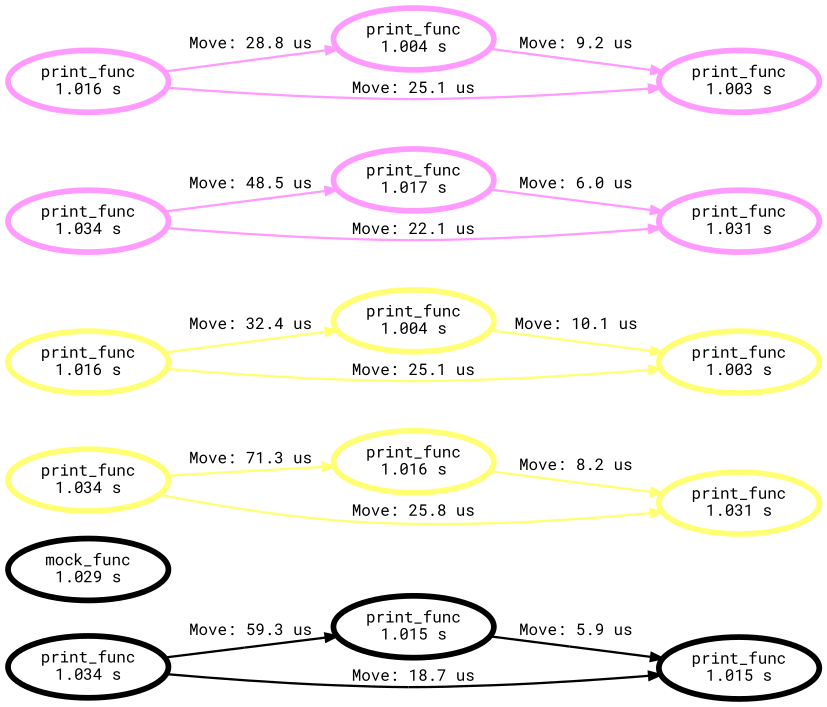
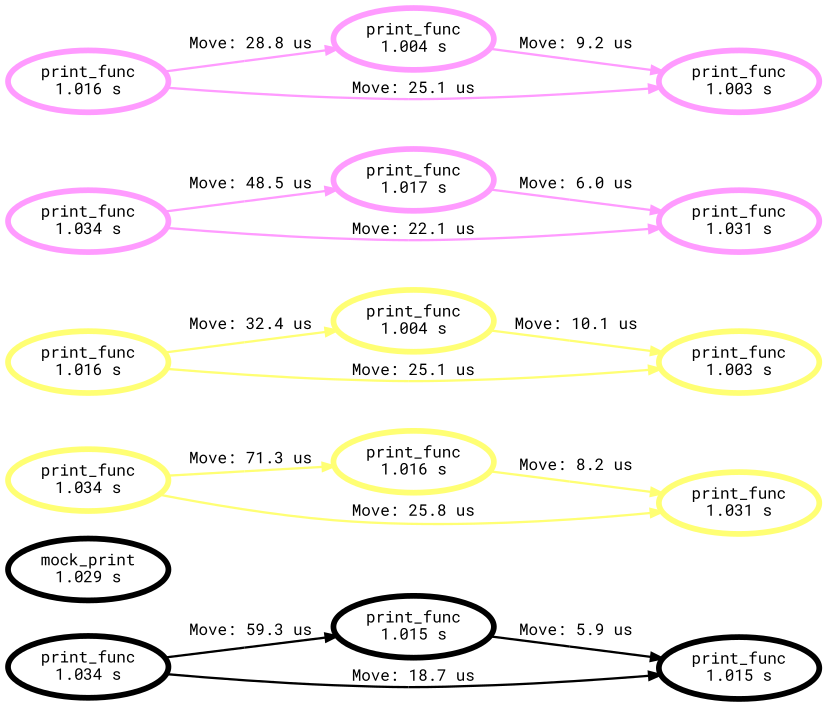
(88, 569) -> (88, 569)
